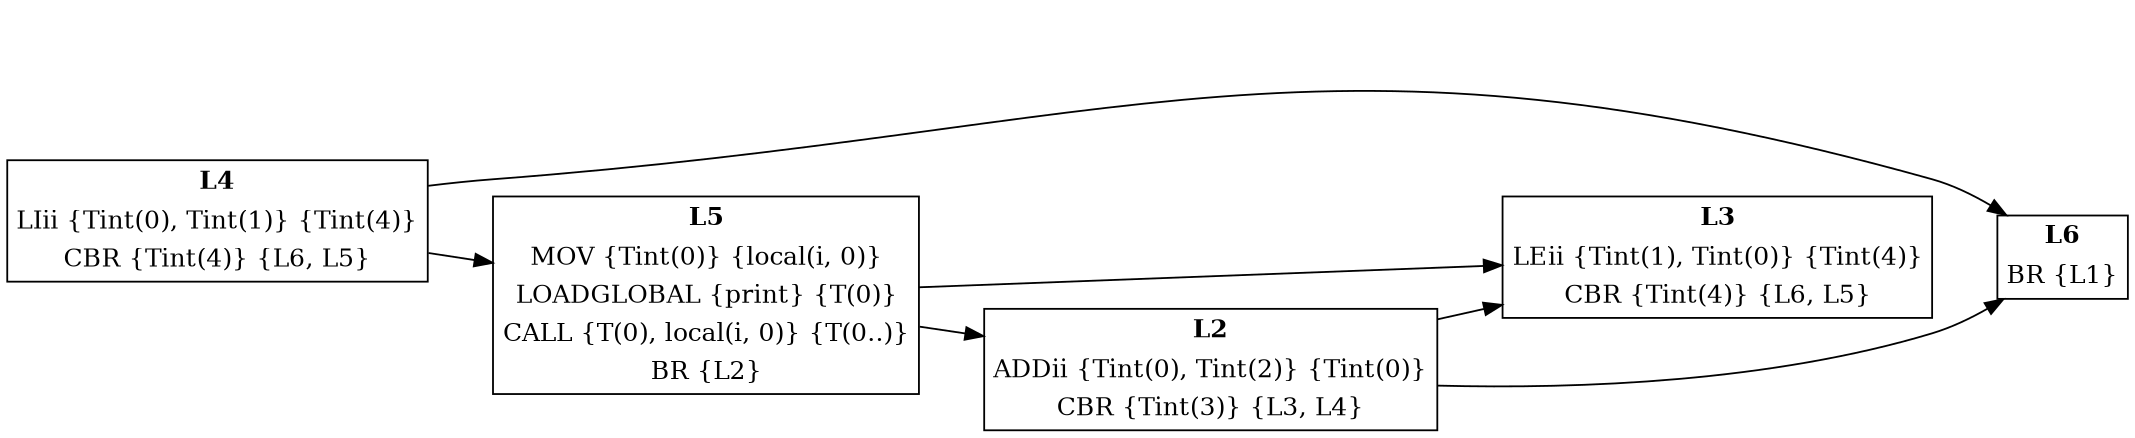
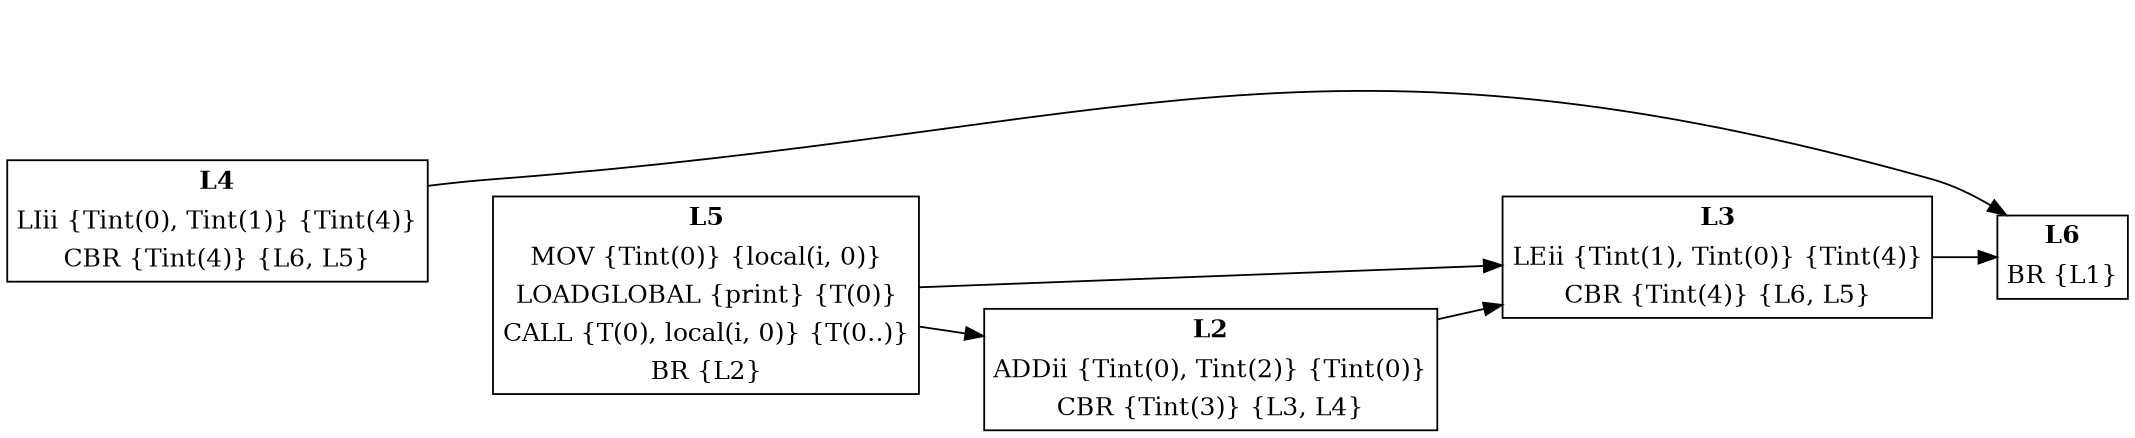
(452, 257) -> none
(1717, 375) -> (1955, 257)
